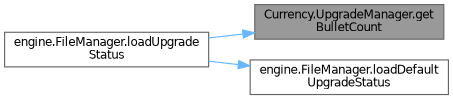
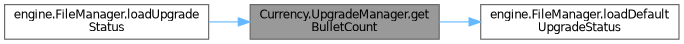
(223, 63) -> (454, 22)
